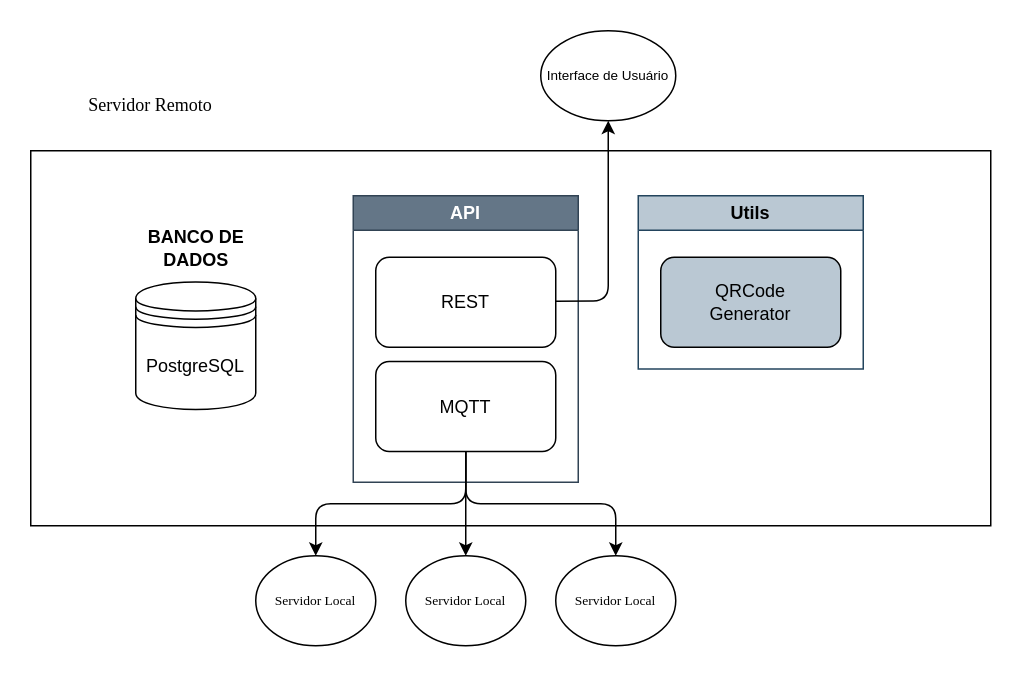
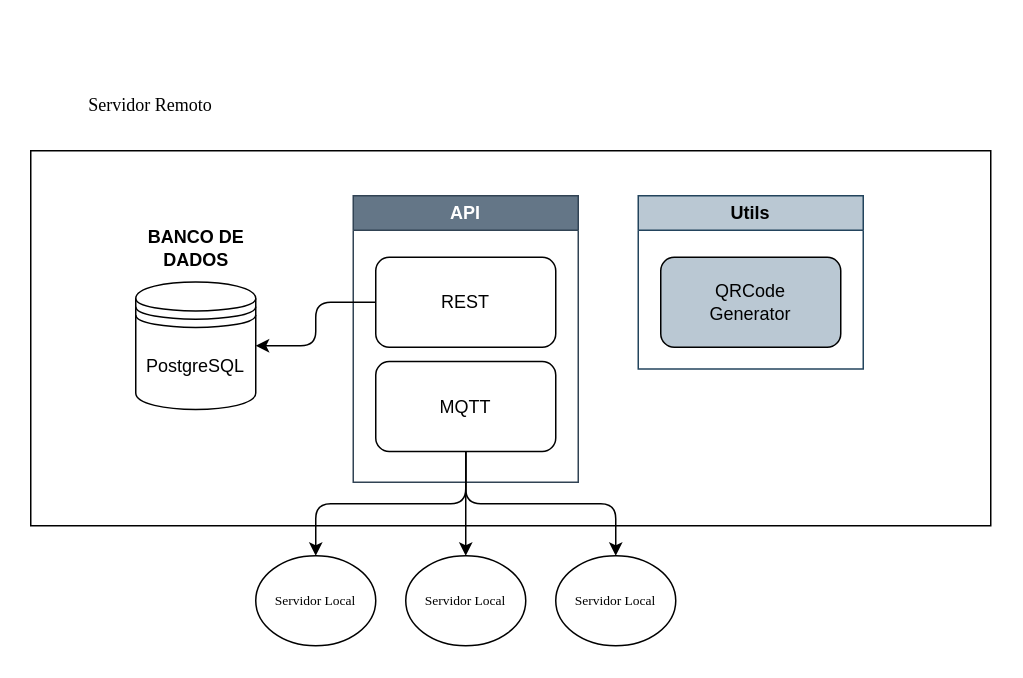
(608, 76) -> none
(608, 237) -> none
none -> (316, 319)
